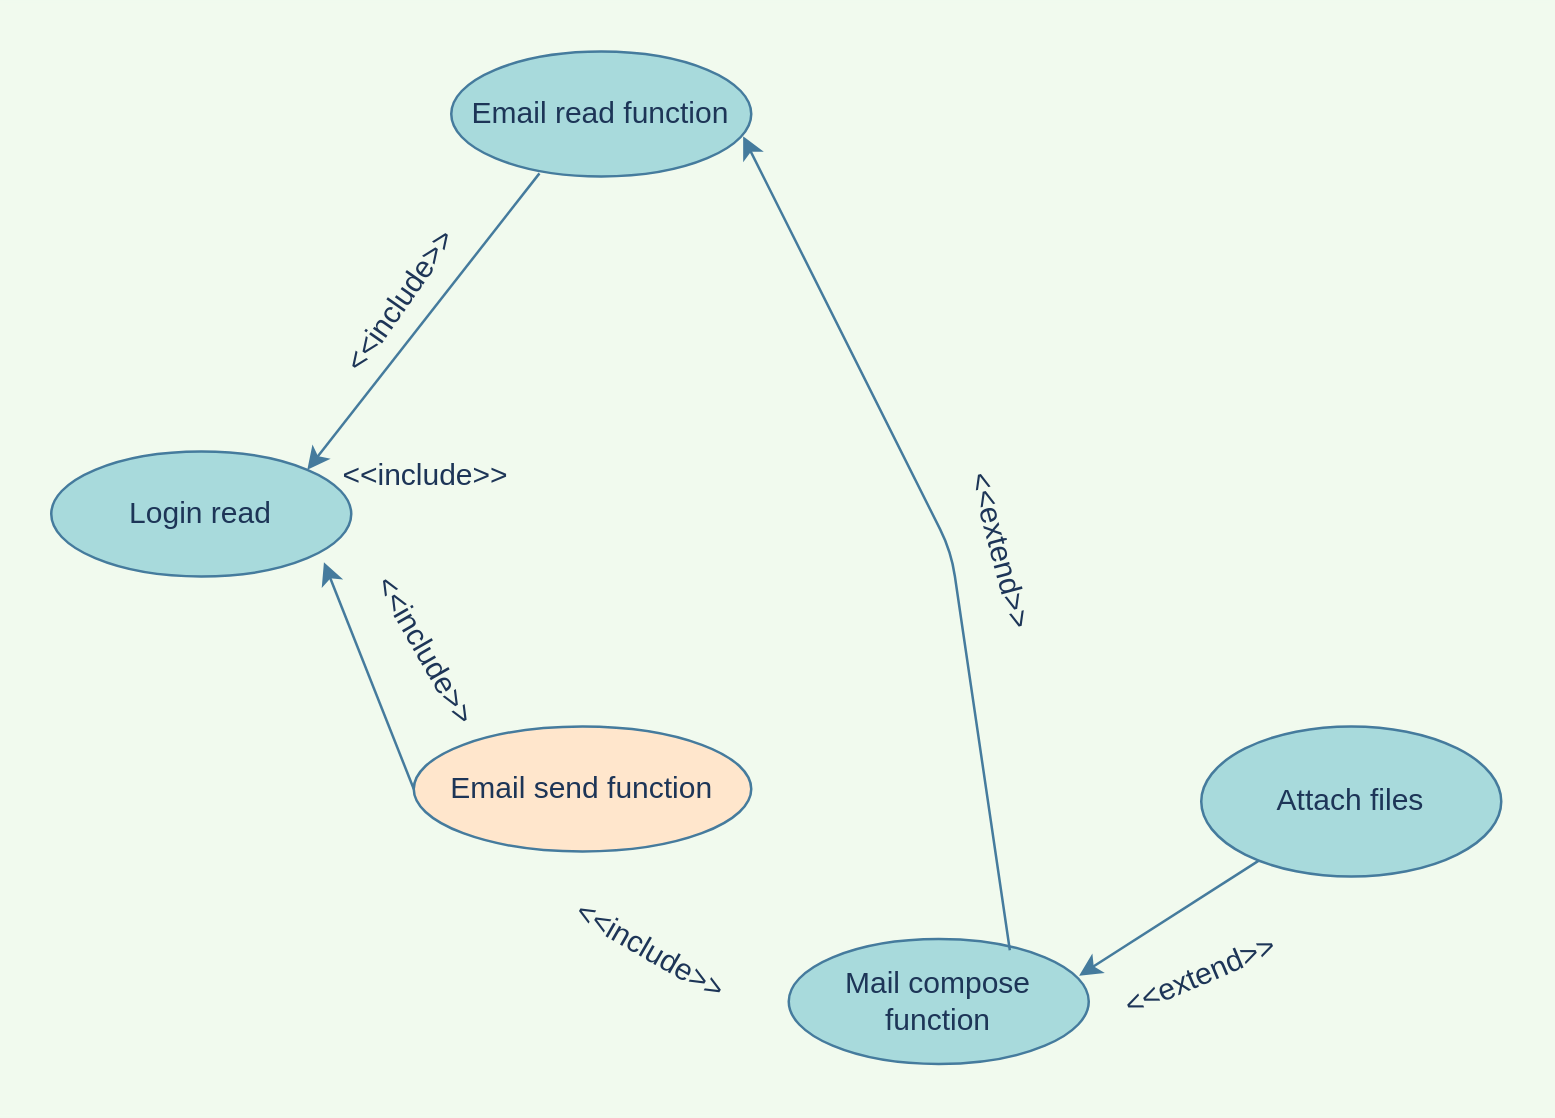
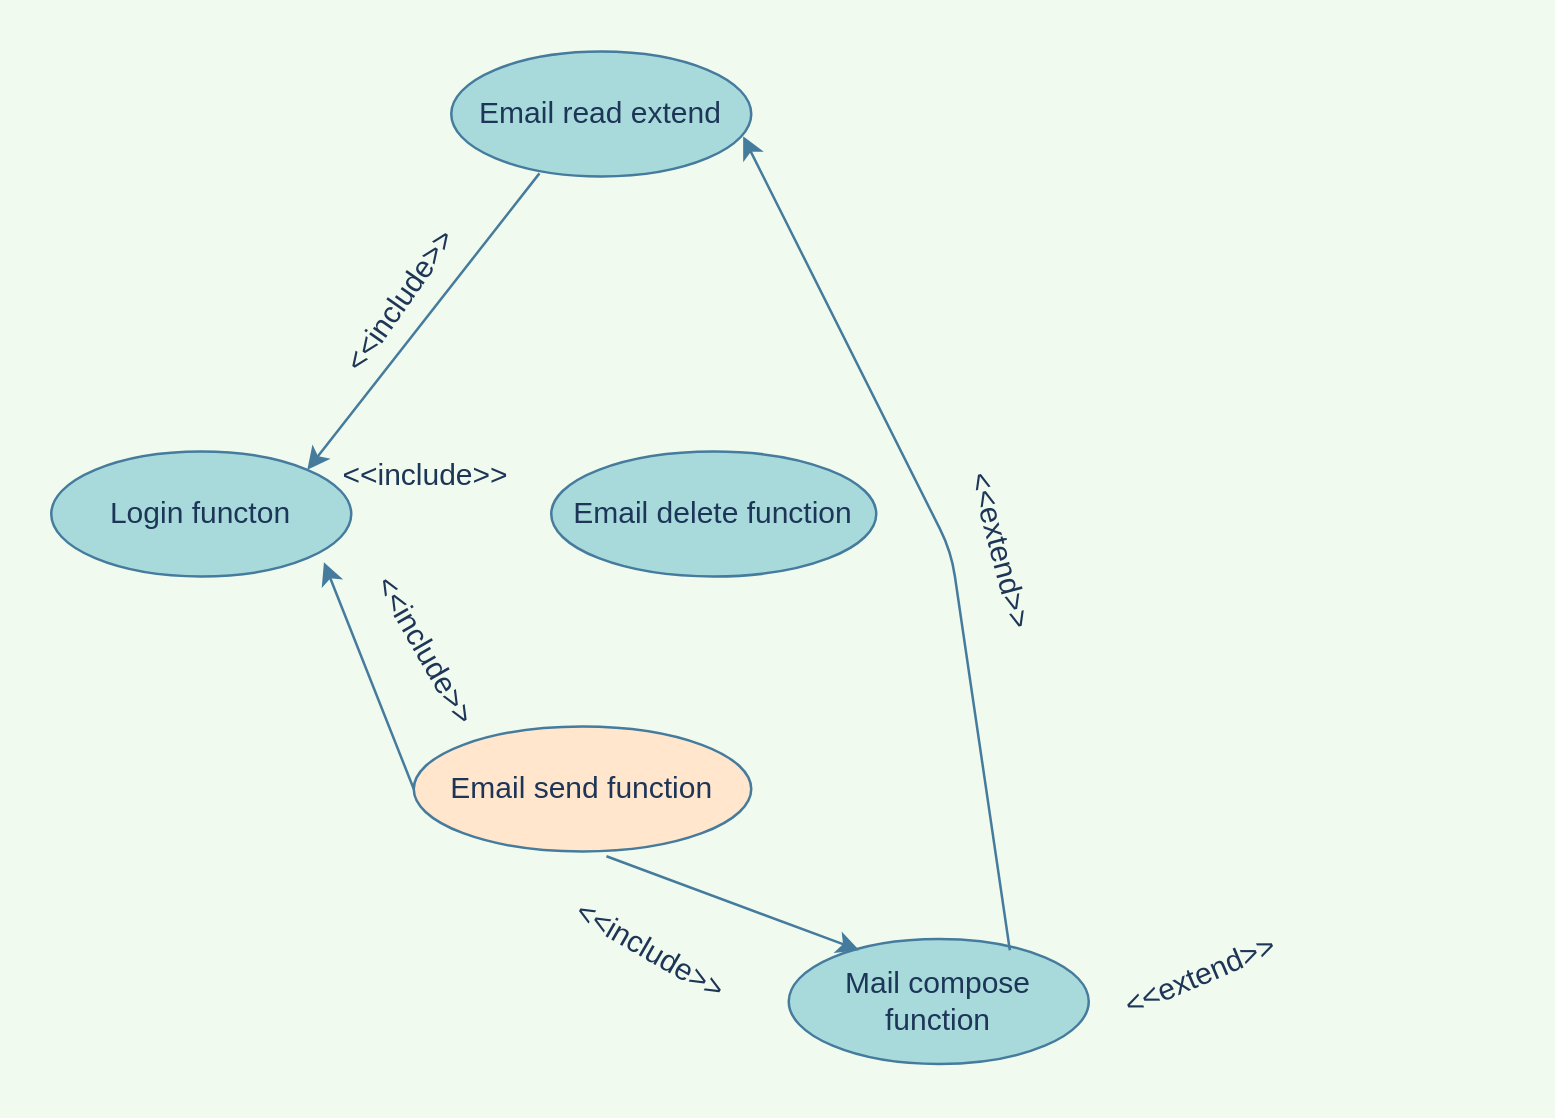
(601, 114) -> (601, 114)
(201, 514) -> (201, 514)
none -> (714, 514)
(1351, 801) -> none
none -> (725, 900)
(1176, 913) -> none
